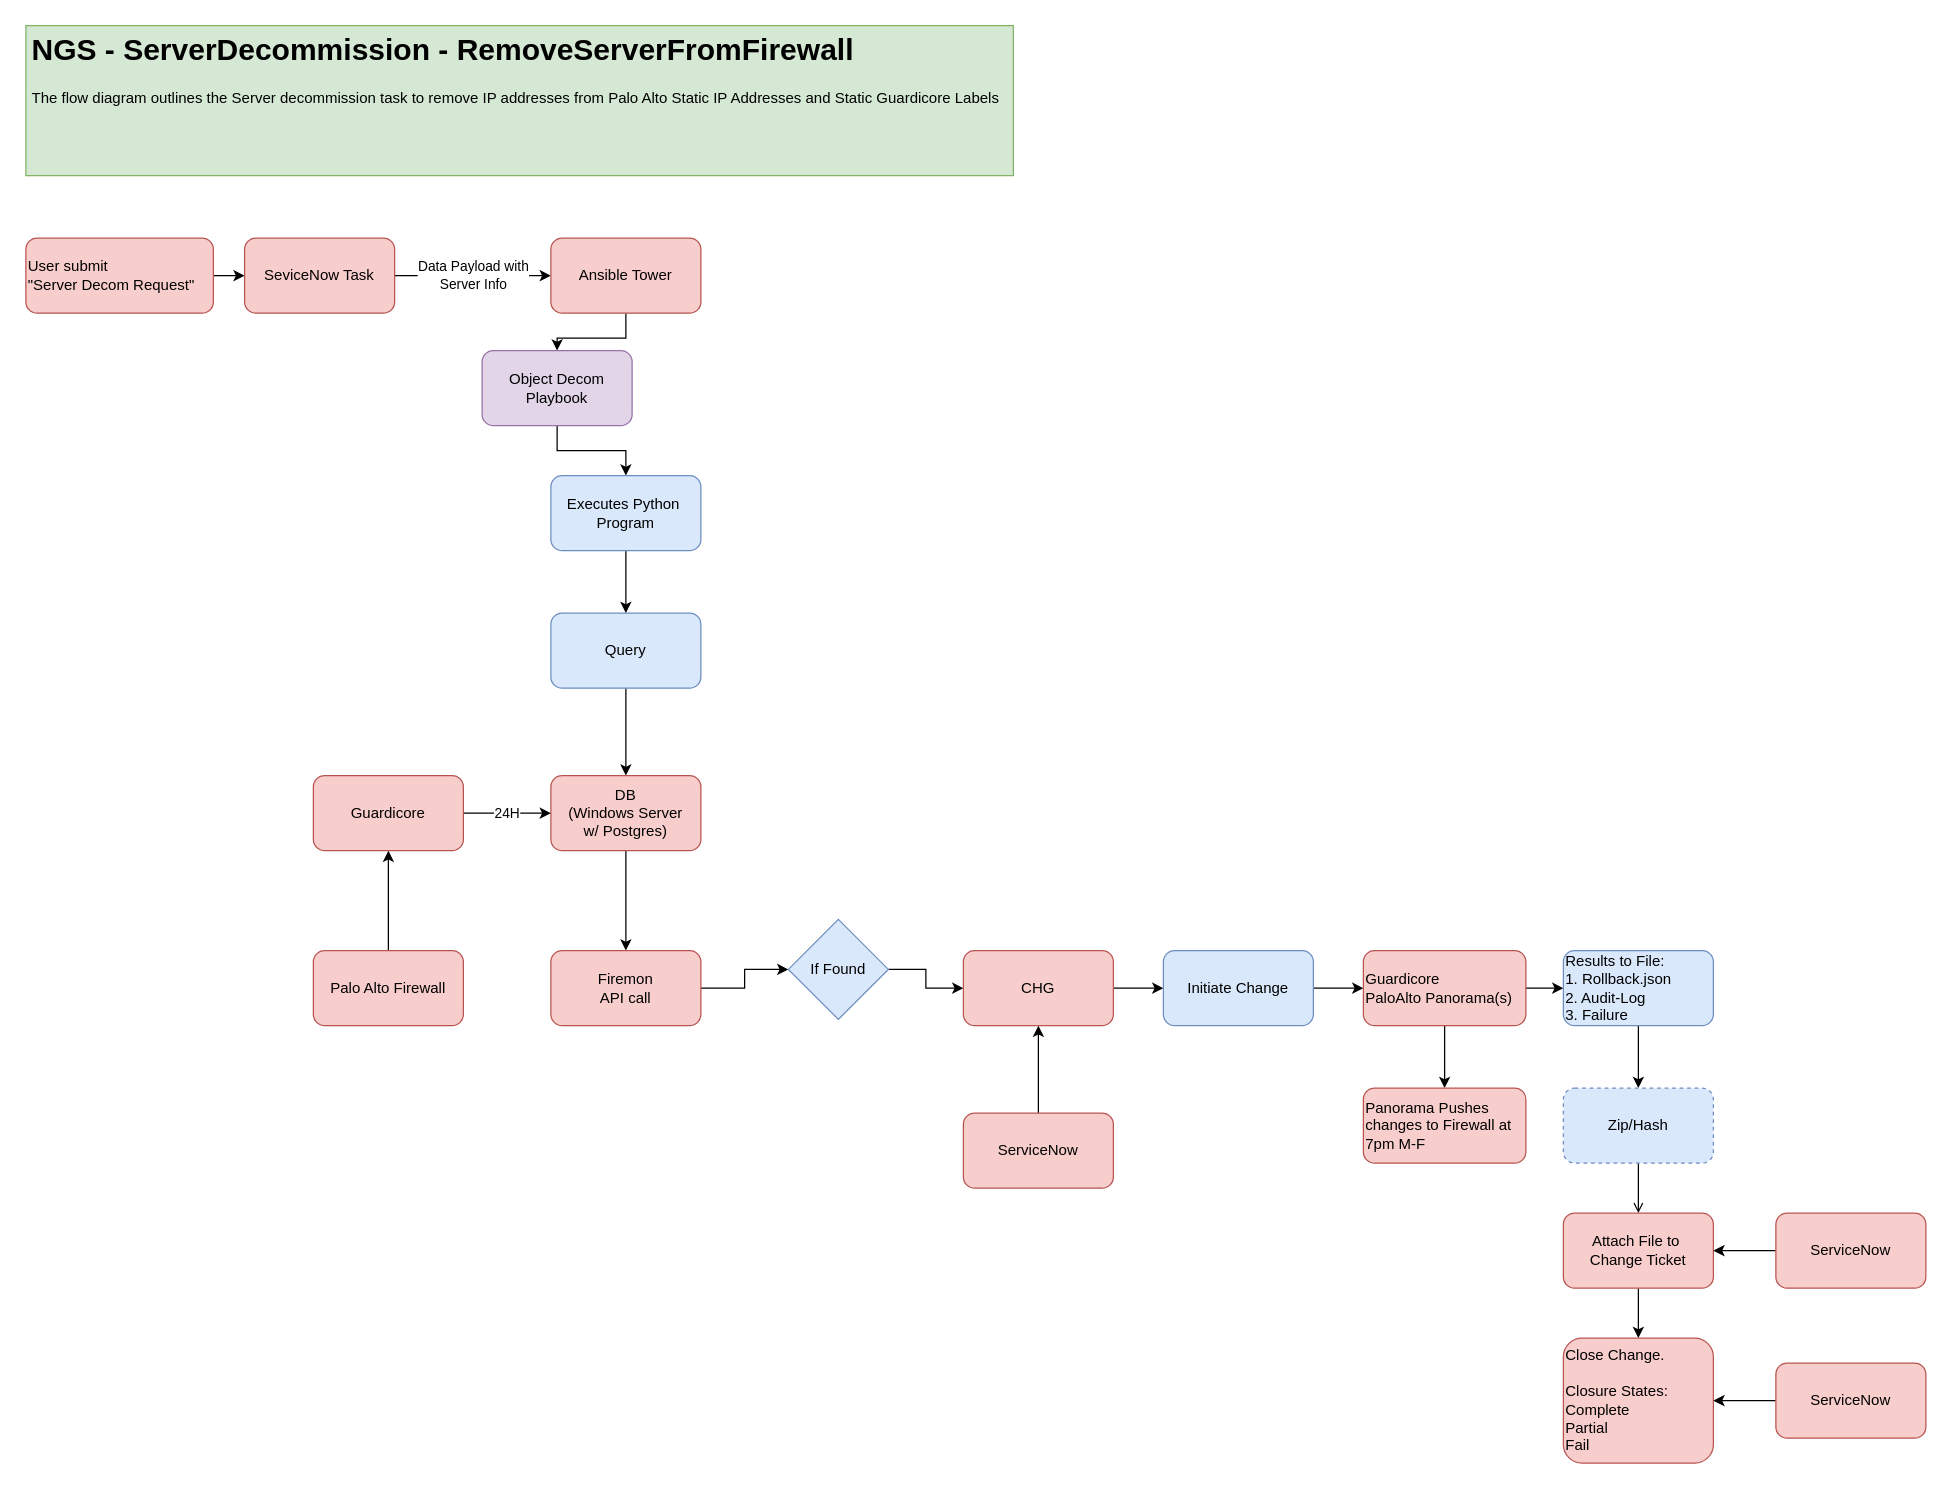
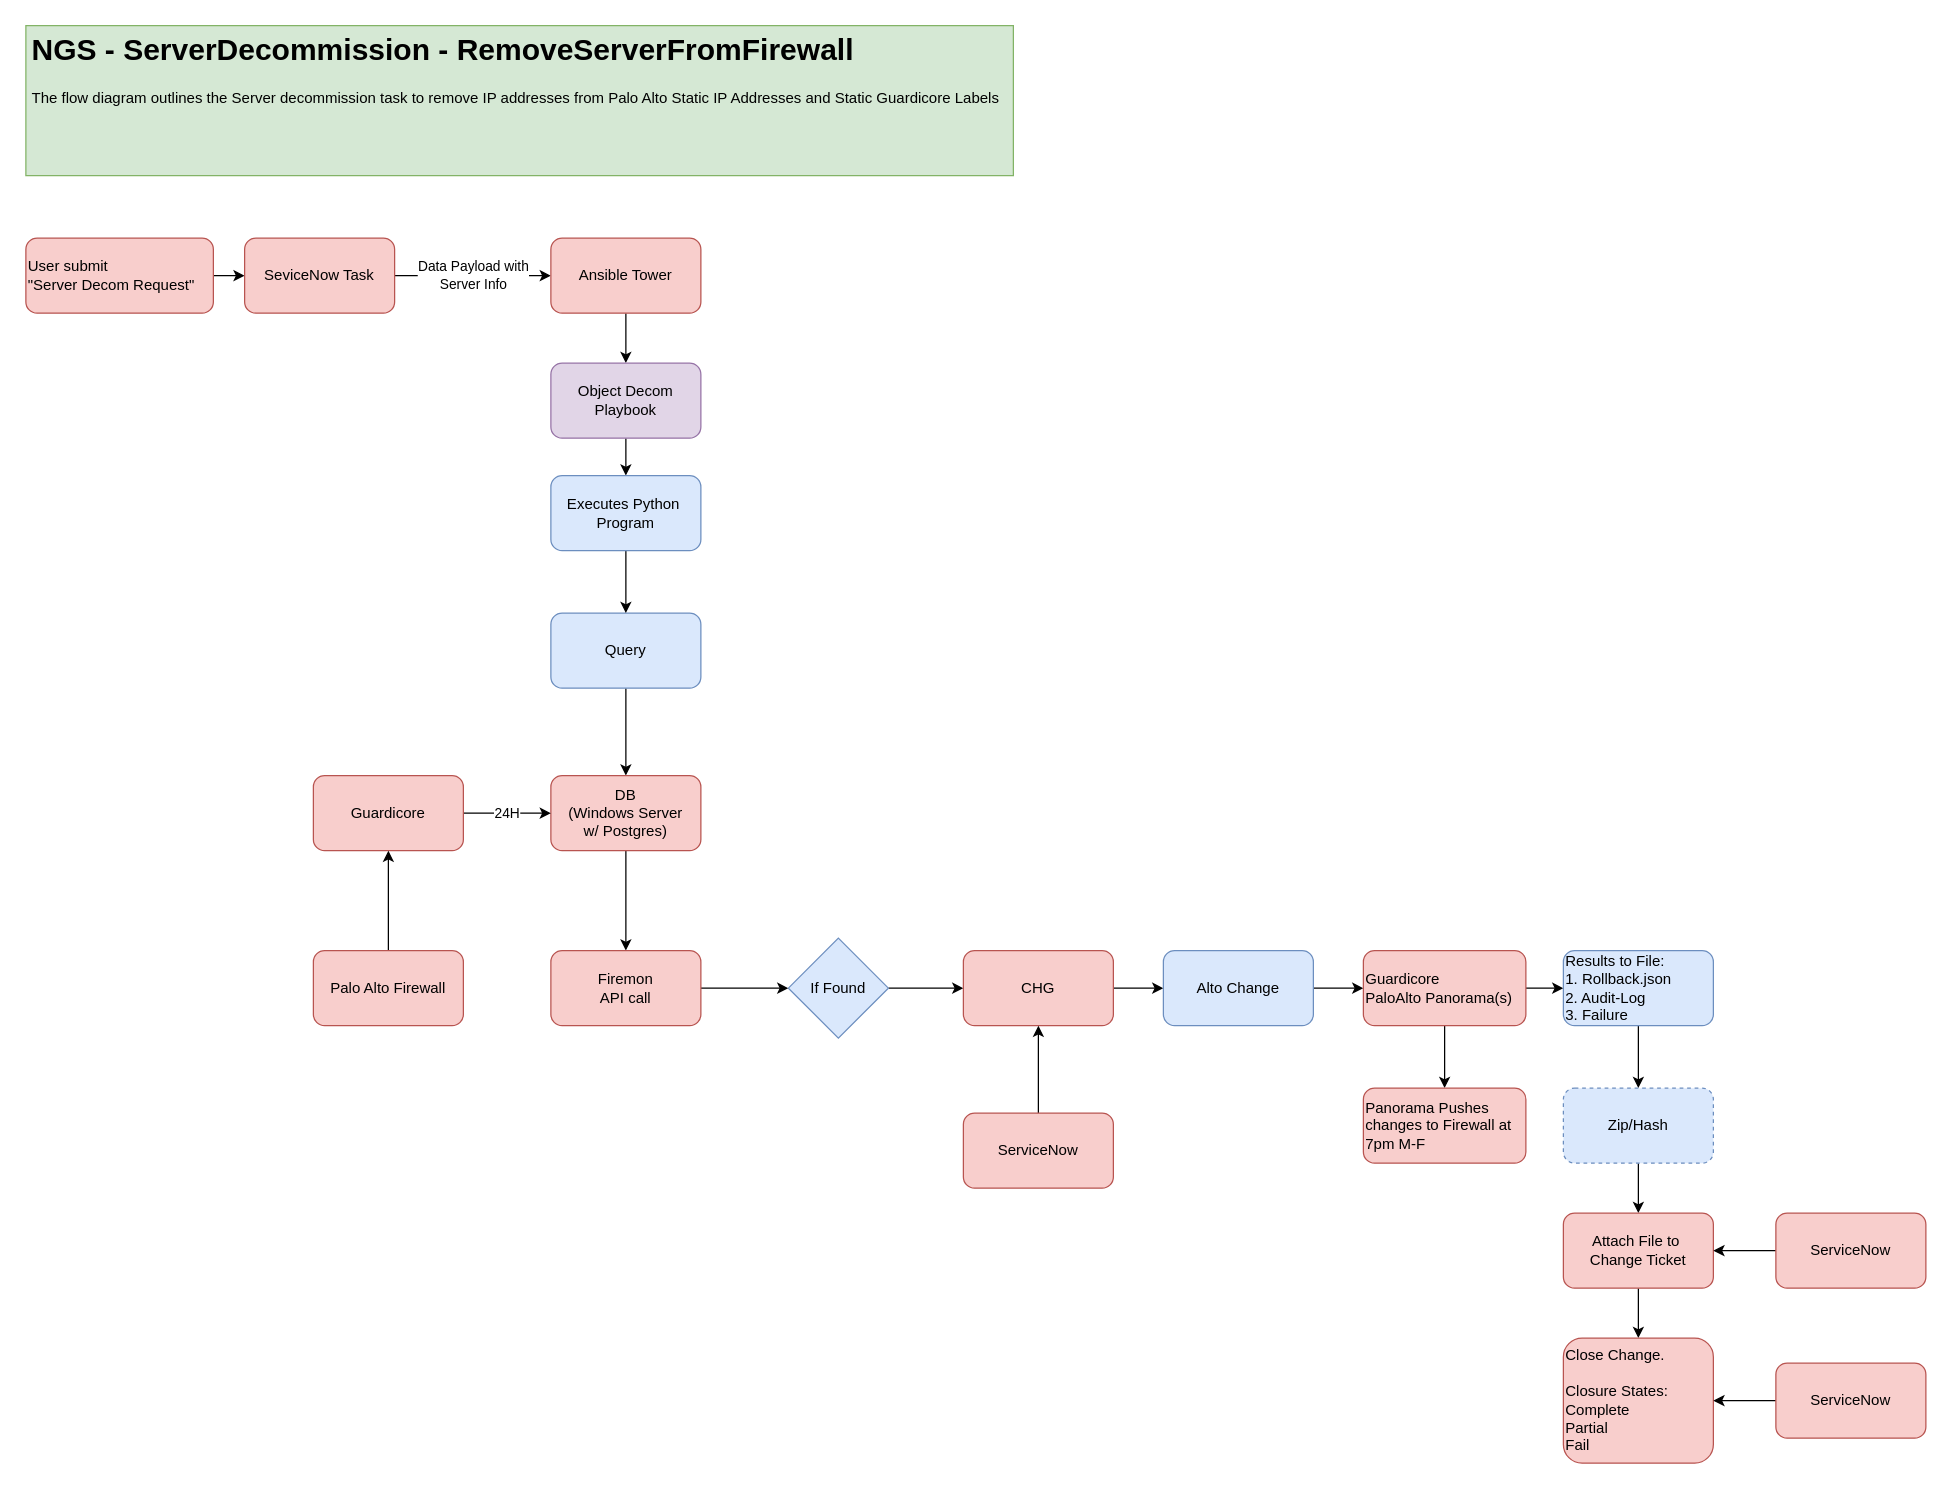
(557, 388) -> (626, 401)
(838, 969) -> (838, 988)
(1238, 988) -> (1238, 988)
(1638, 1205) -> (1638, 1203)
